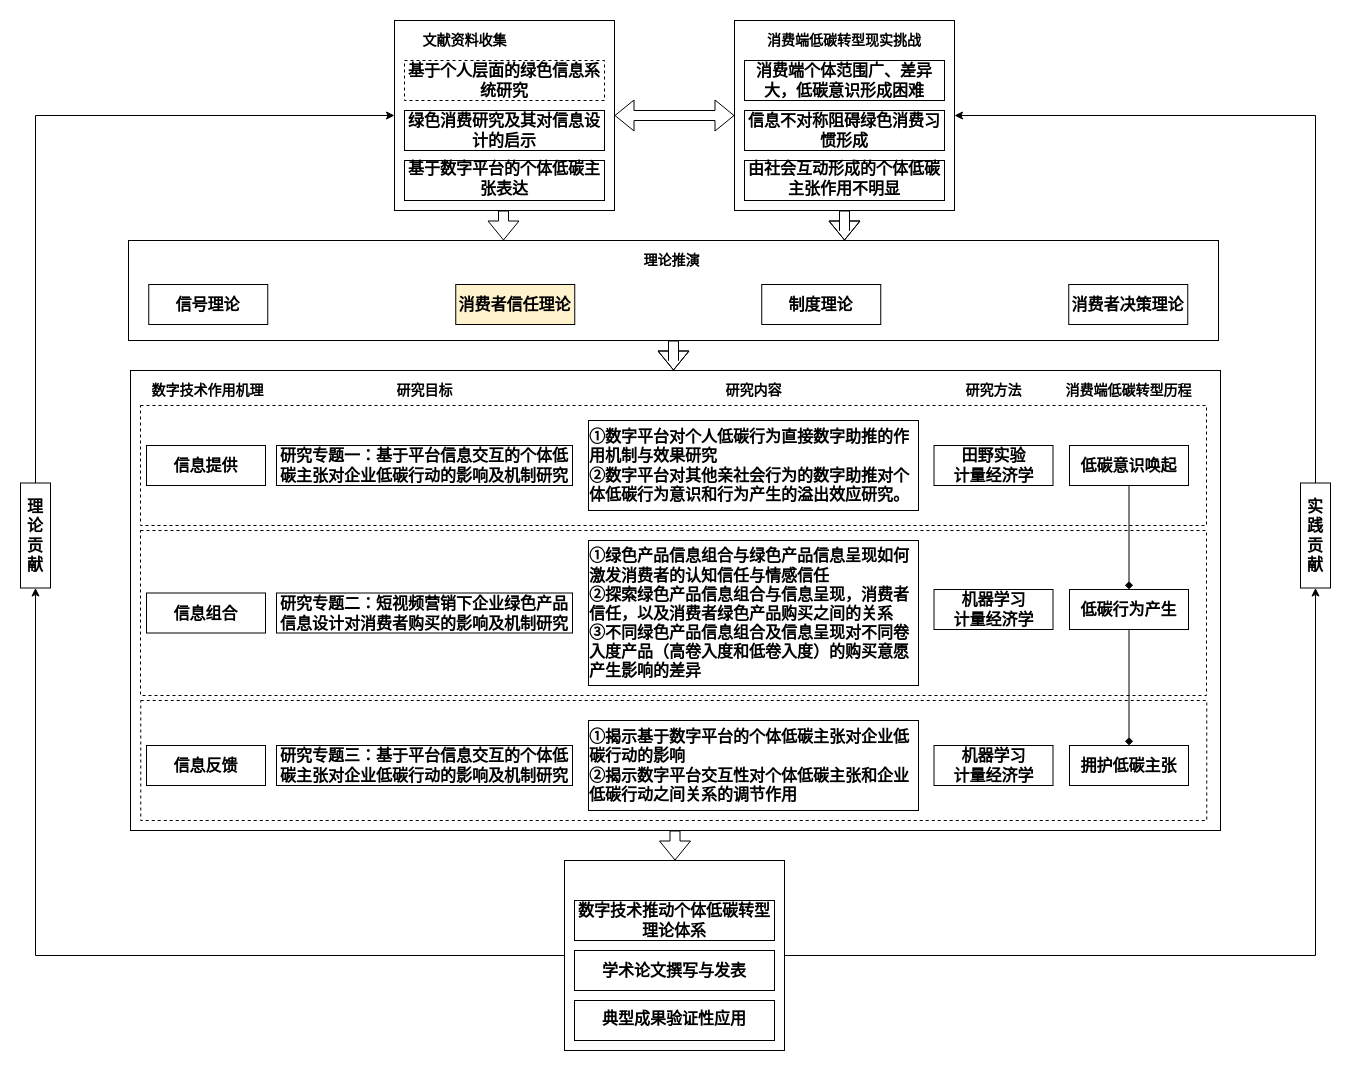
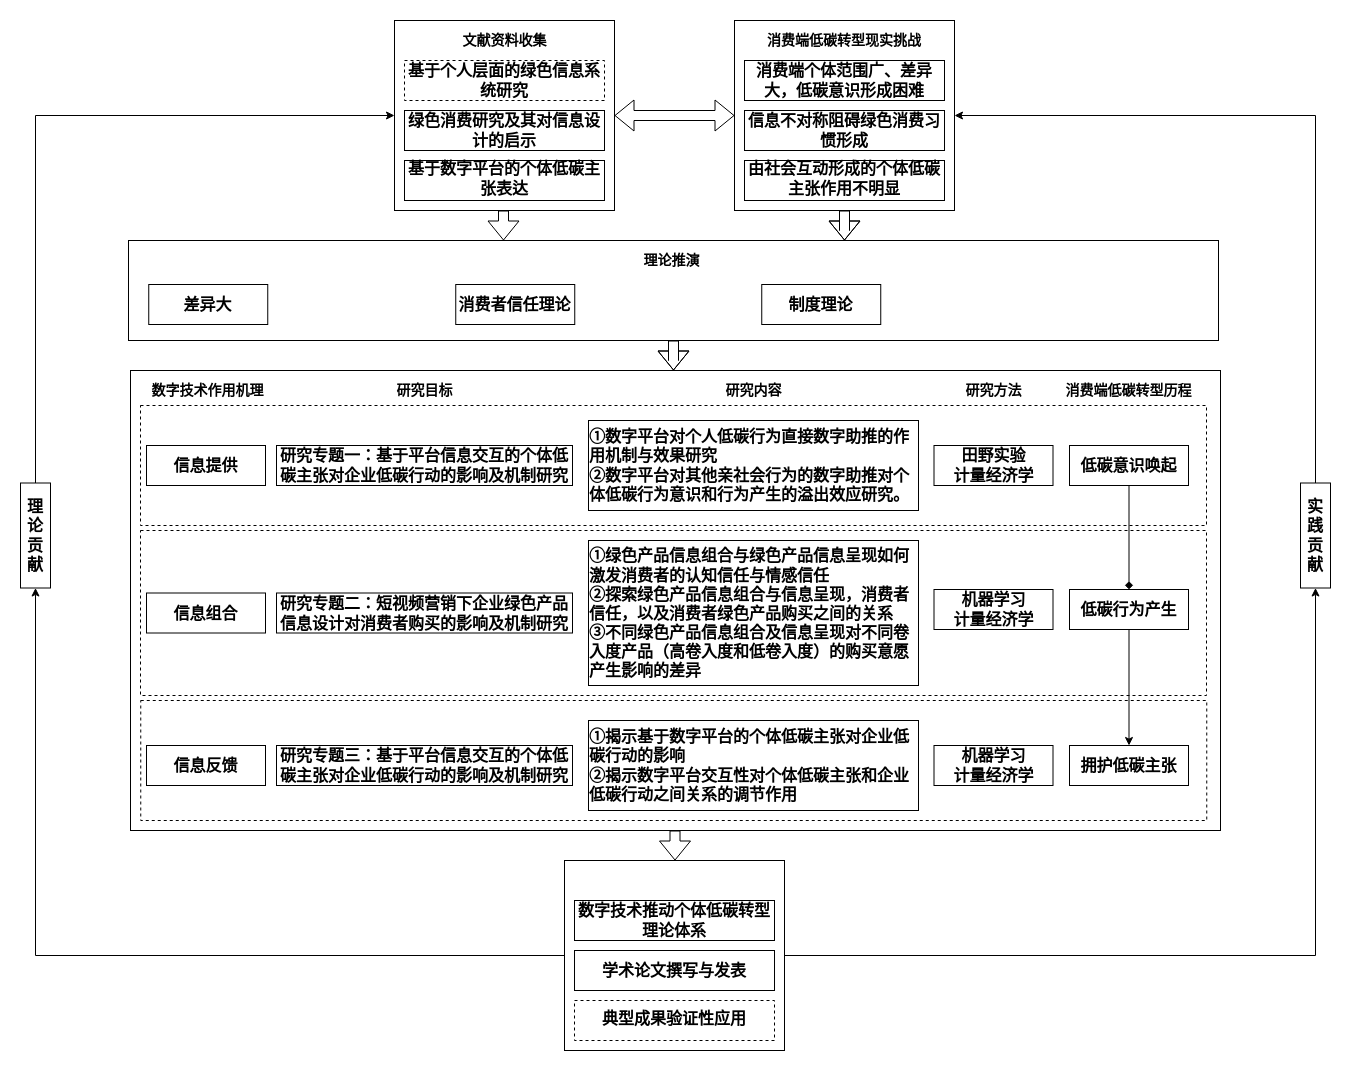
(465, 41) -> (505, 41)
(208, 305) -> (208, 305)
(515, 305) -> (515, 305)
(1128, 305) -> none
(1129, 736) -> (1129, 737)
(675, 1021) -> (675, 1021)
